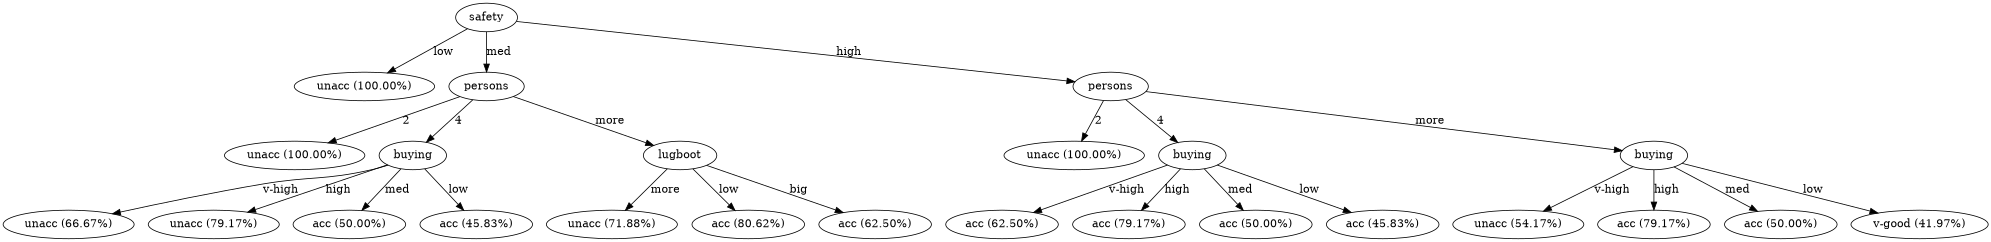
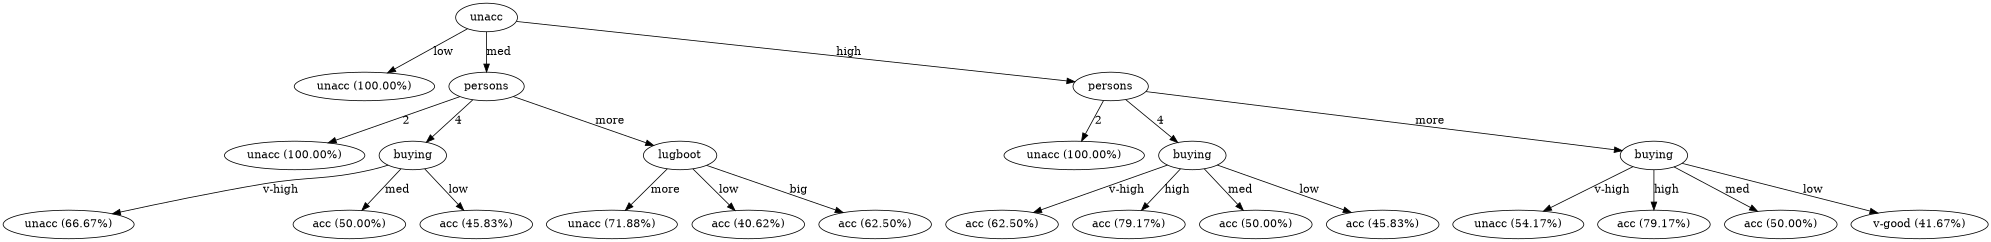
(487, 17) -> (487, 17)
(214, 224) -> none
(748, 224) -> (748, 224)
(1920, 224) -> (1920, 224)
